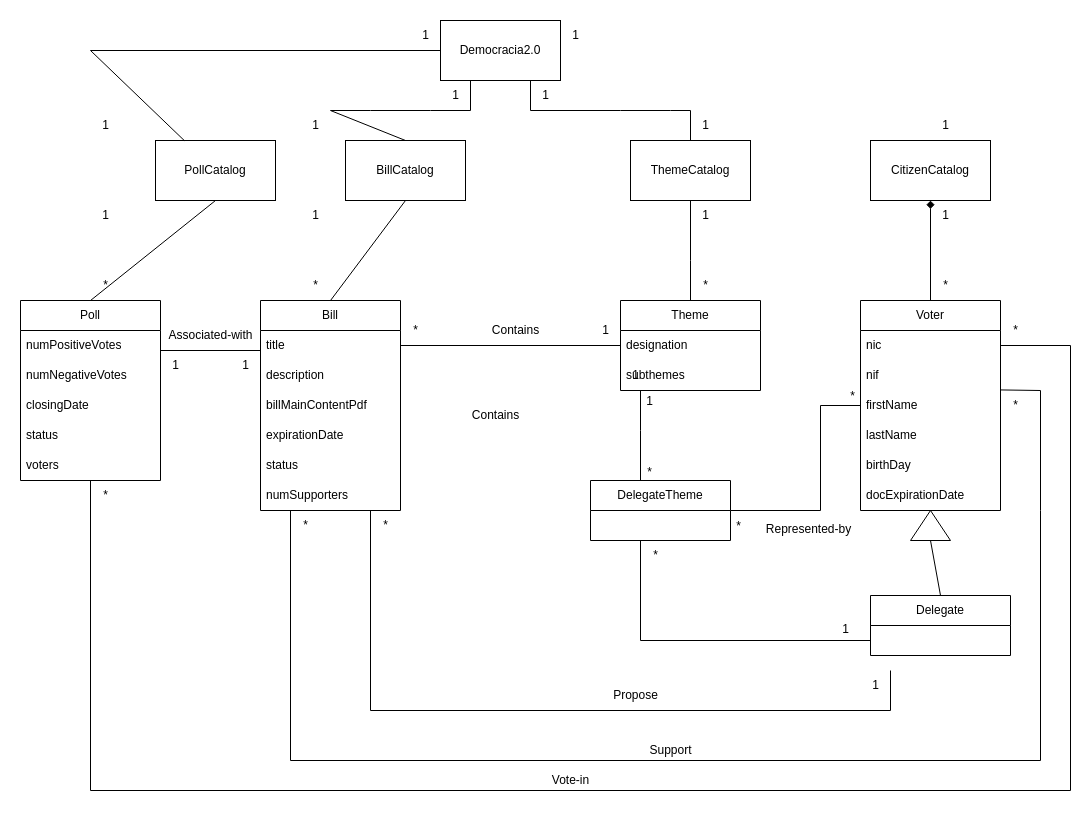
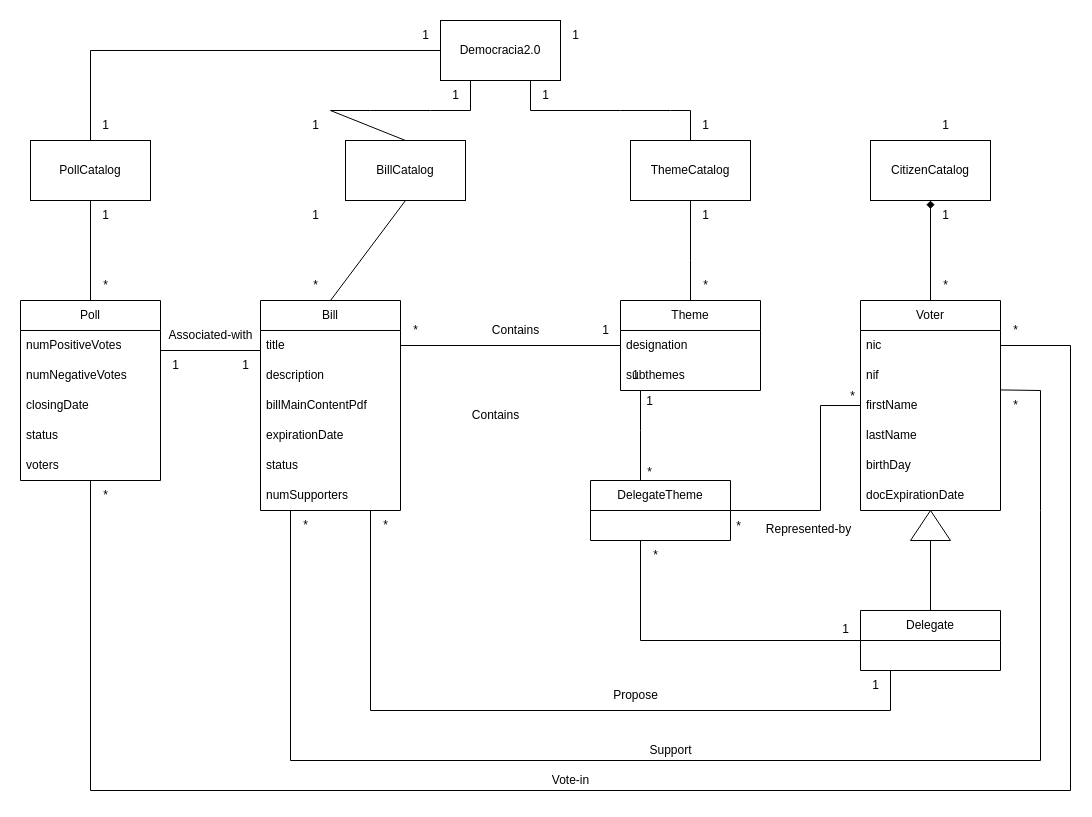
(216, 171) -> (91, 171)
(941, 626) -> (931, 641)
